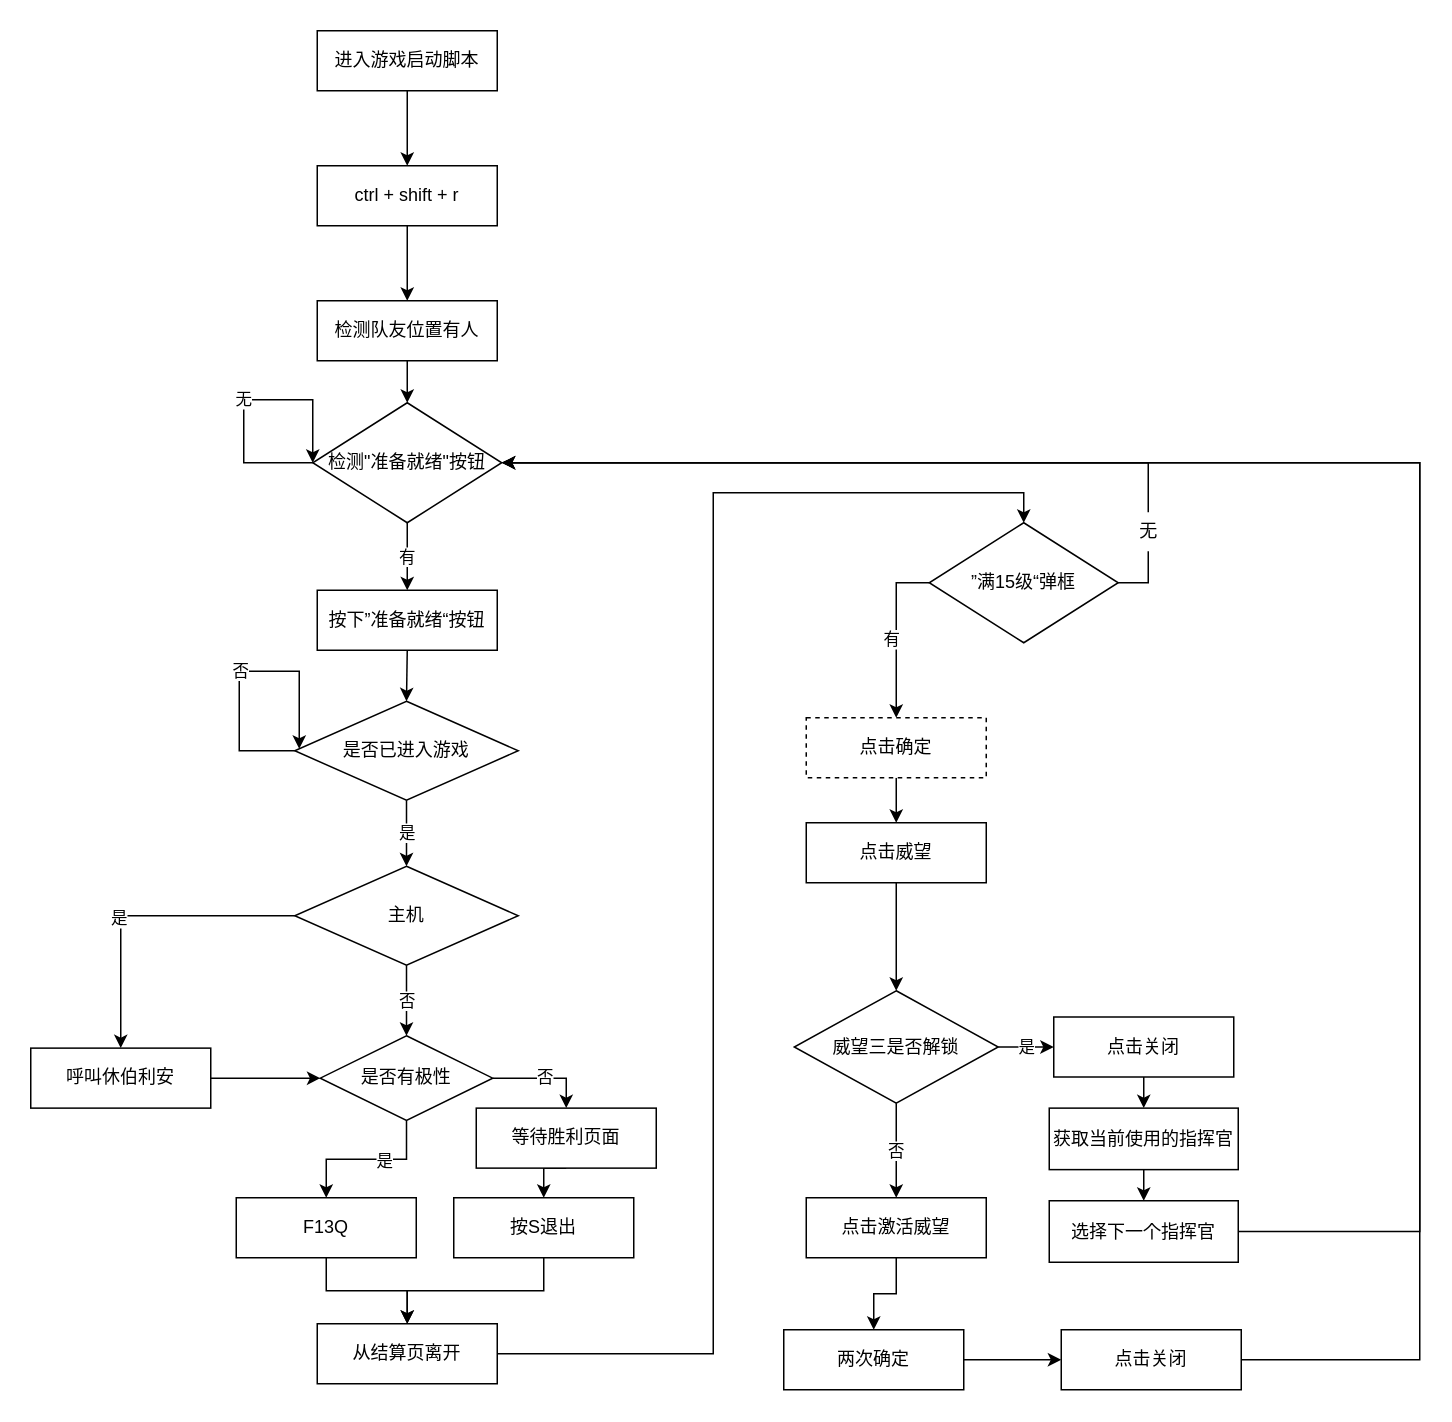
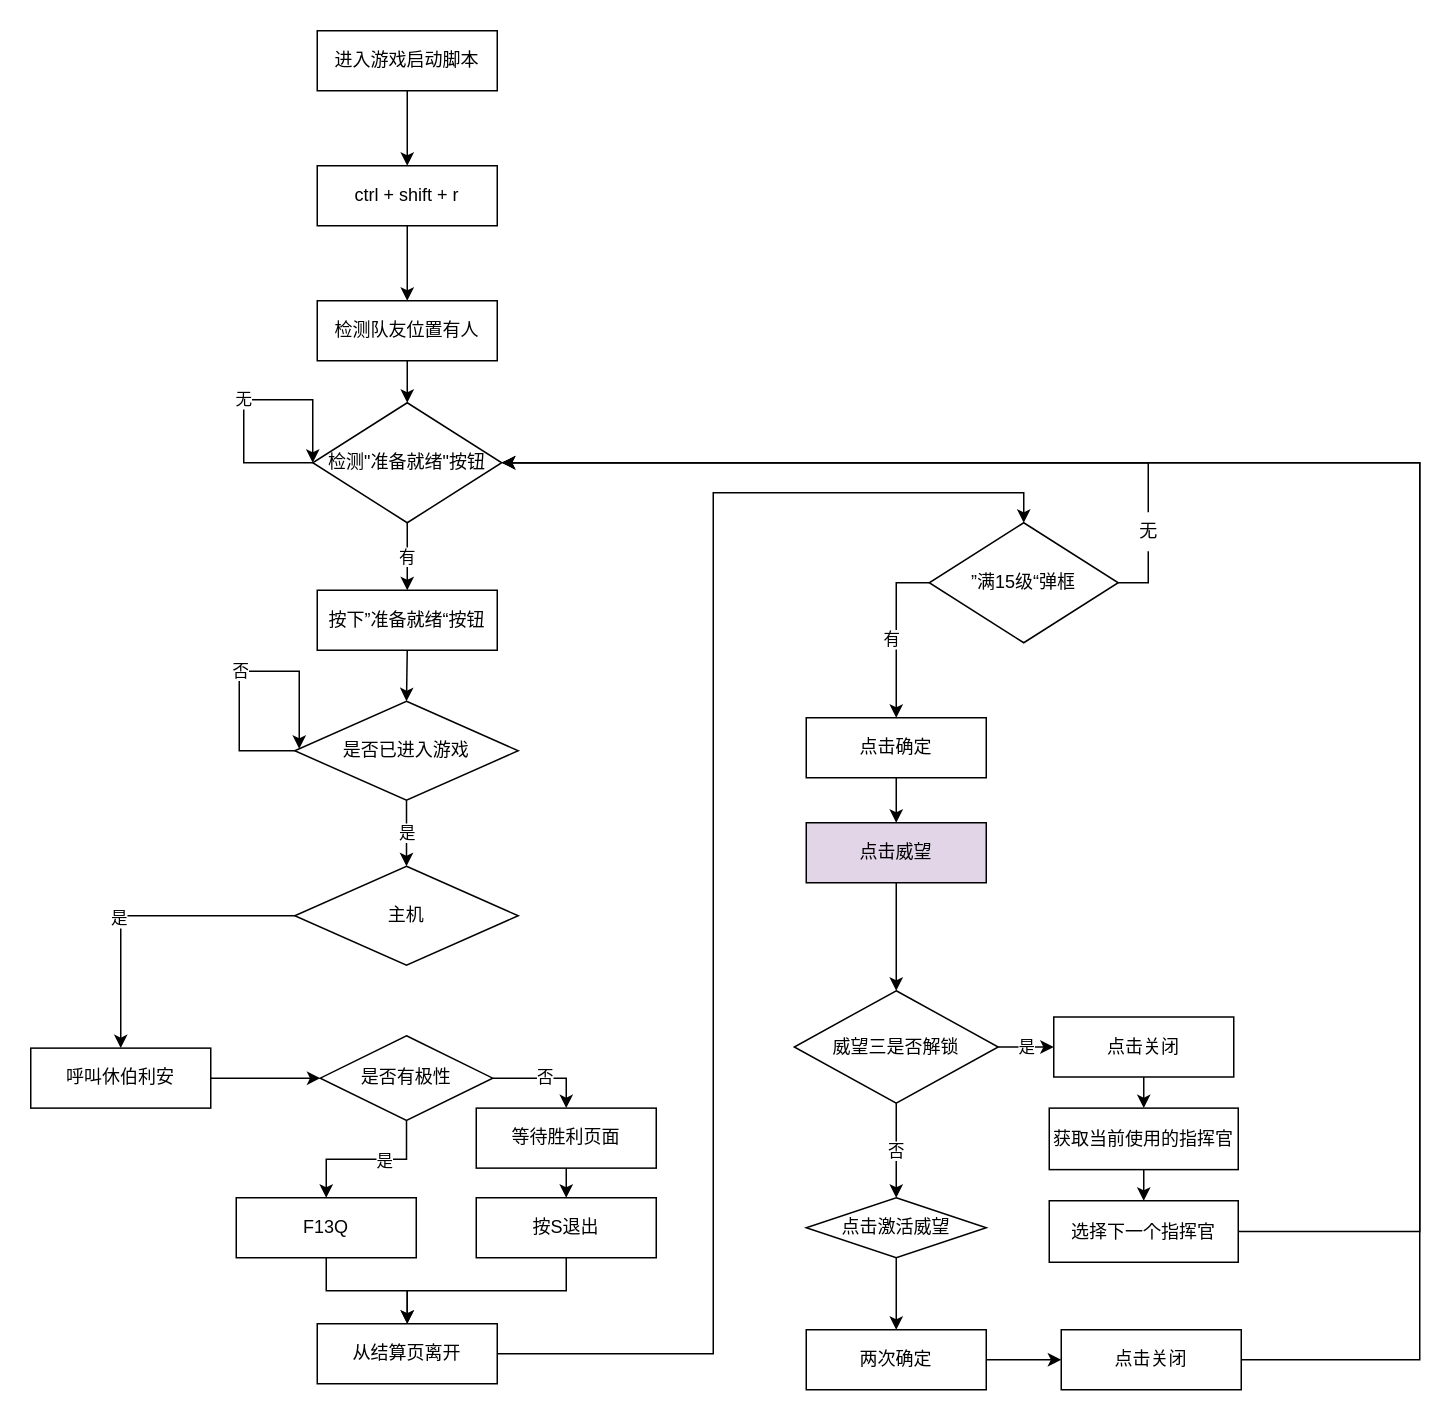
(896, 748) -> (896, 748)
(896, 853) -> (896, 853)
(407, 996) -> none
(544, 1228) -> (566, 1228)
(896, 1228) -> (896, 1228)
(874, 1360) -> (896, 1360)
